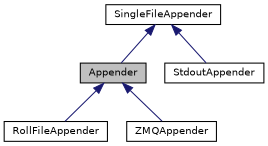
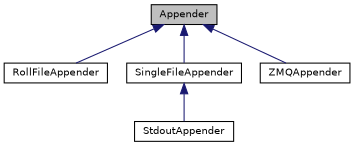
(135, 48) -> (184, 49)
